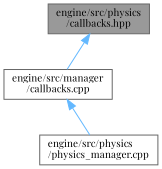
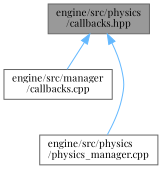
(81, 121) -> (123, 89)
